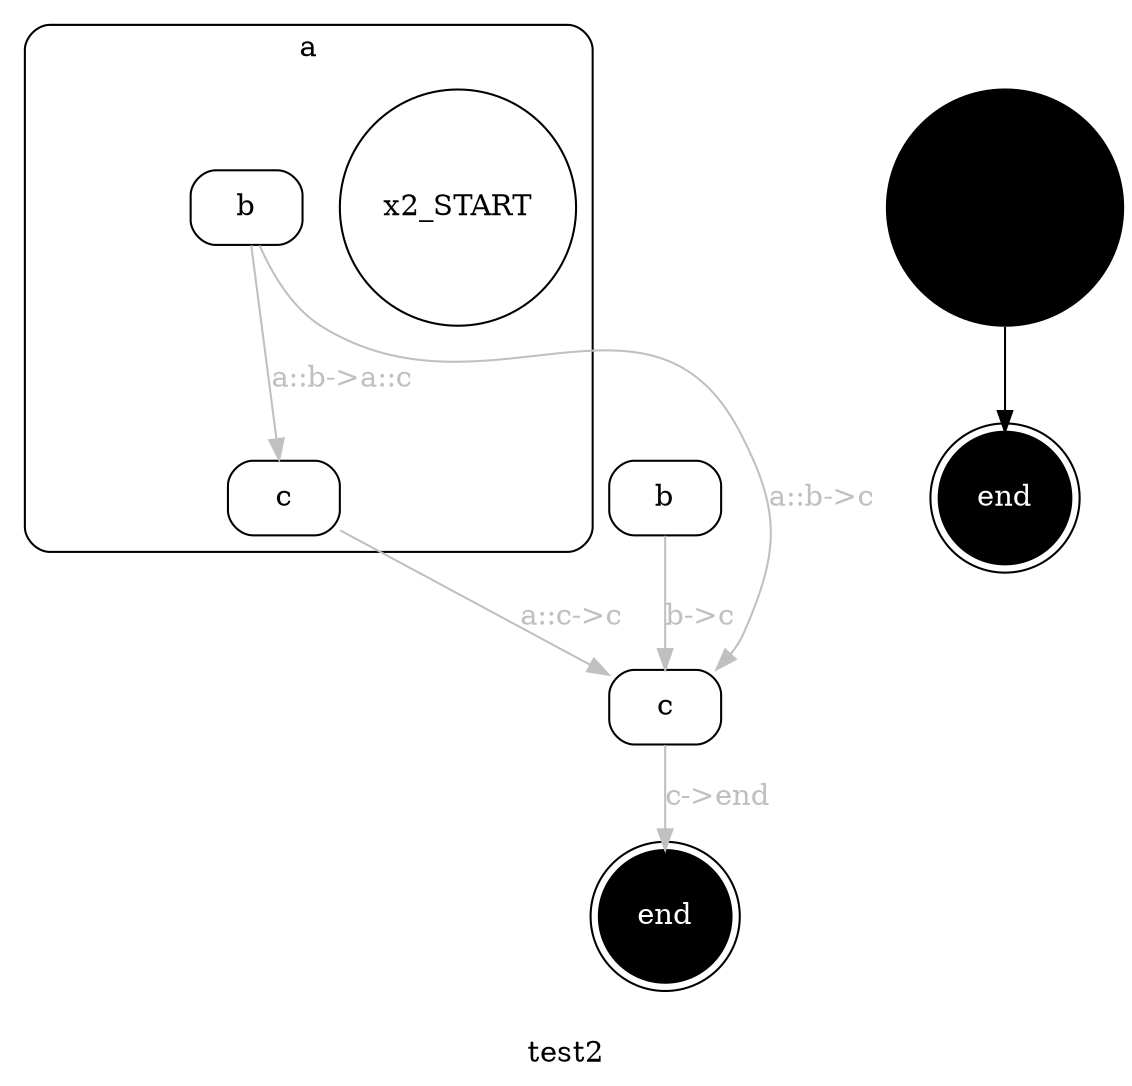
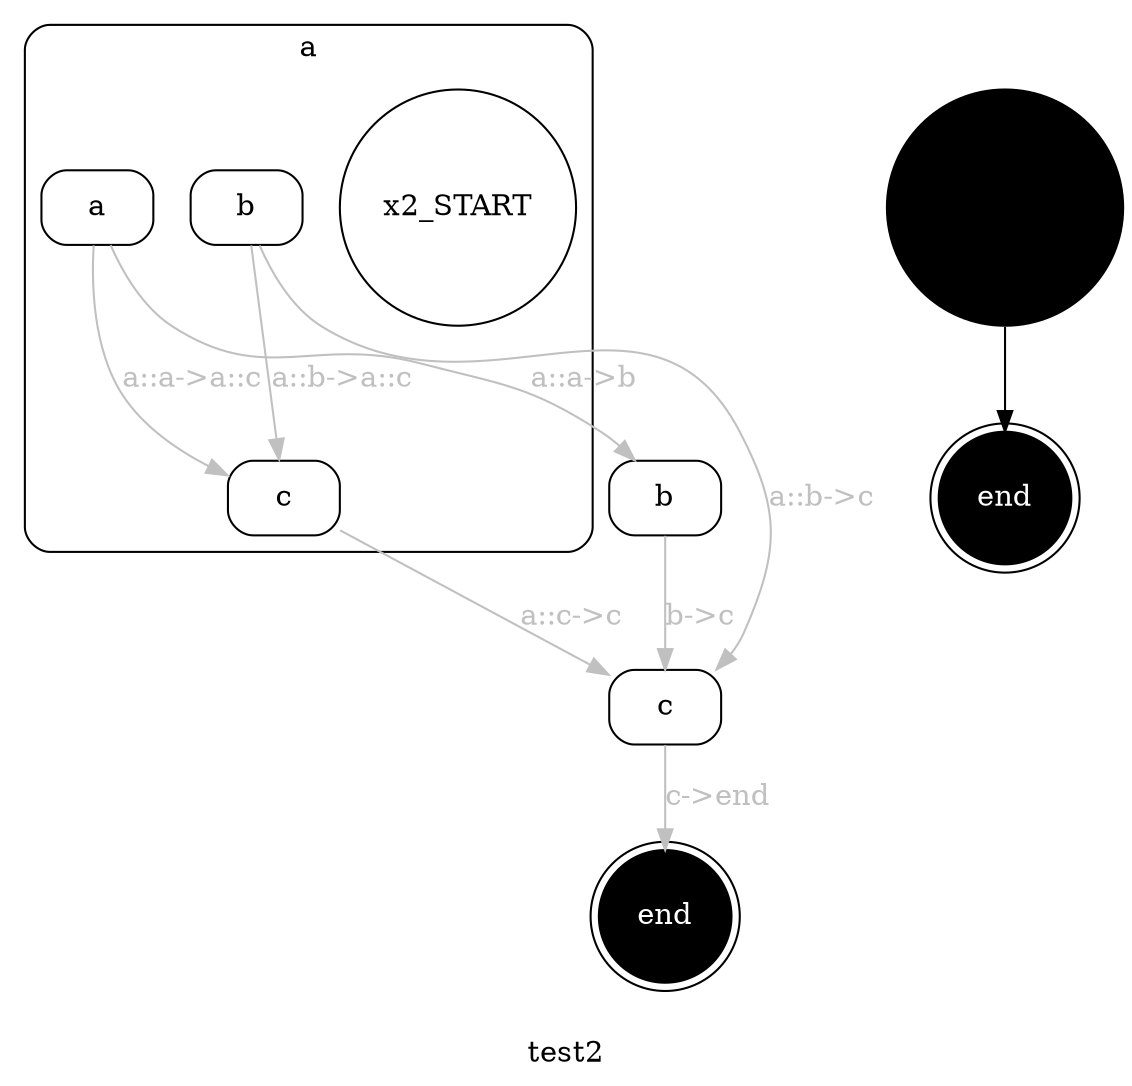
none -> (97, 208)
